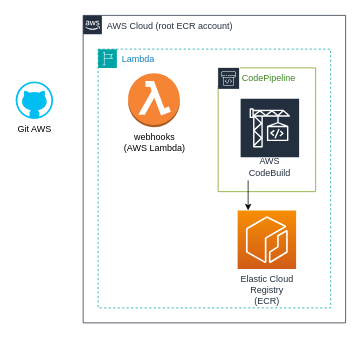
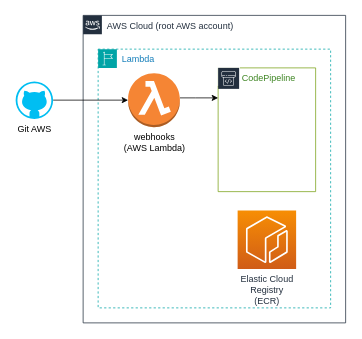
(172, 26) -> (172, 26)
none -> (211, 98)
none -> (121, 100)
(270, 139) -> none
(248, 203) -> none
